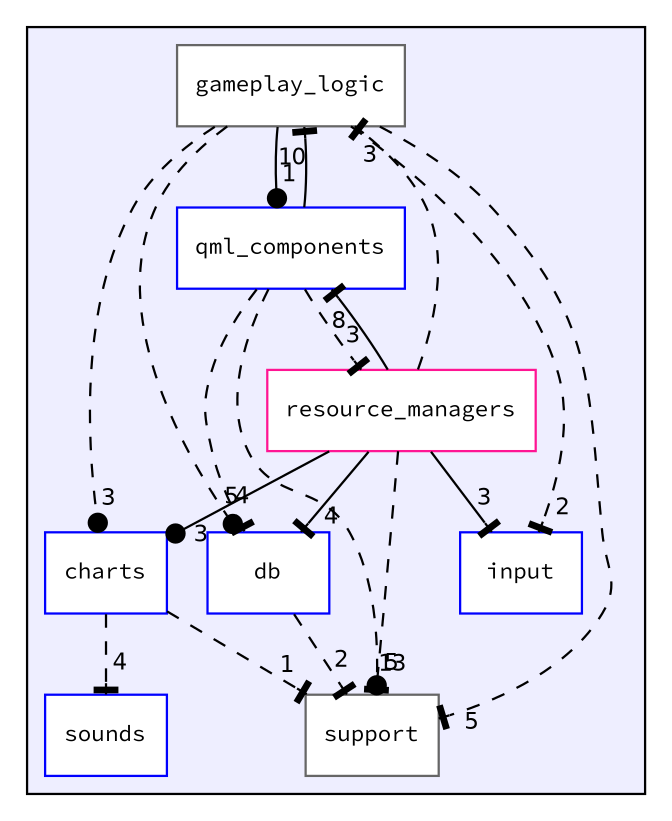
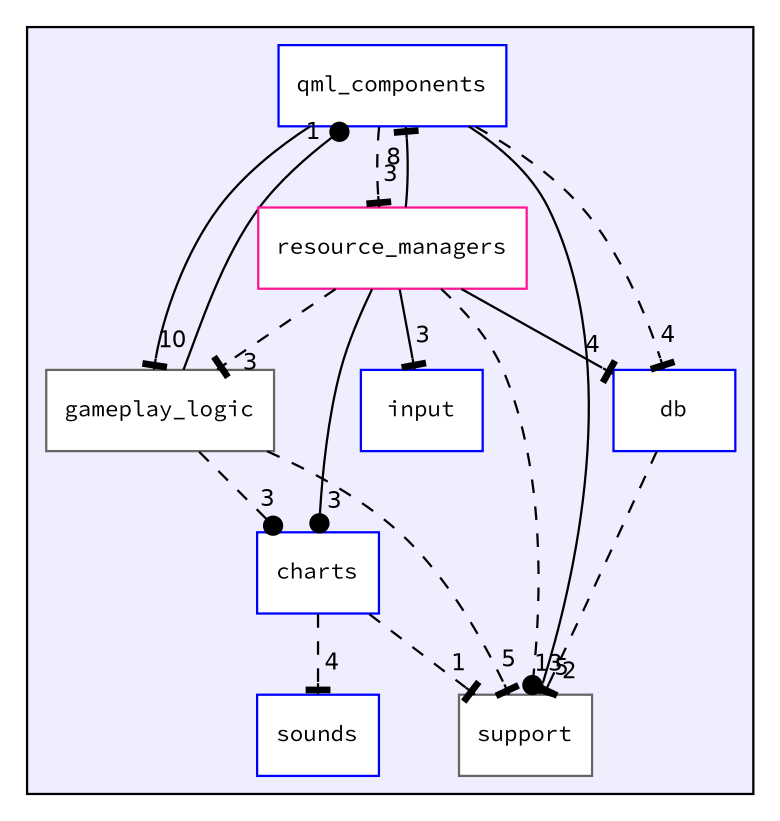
(520, 294) -> none
(143, 316) -> none
(292, 490) -> (588, 387)
